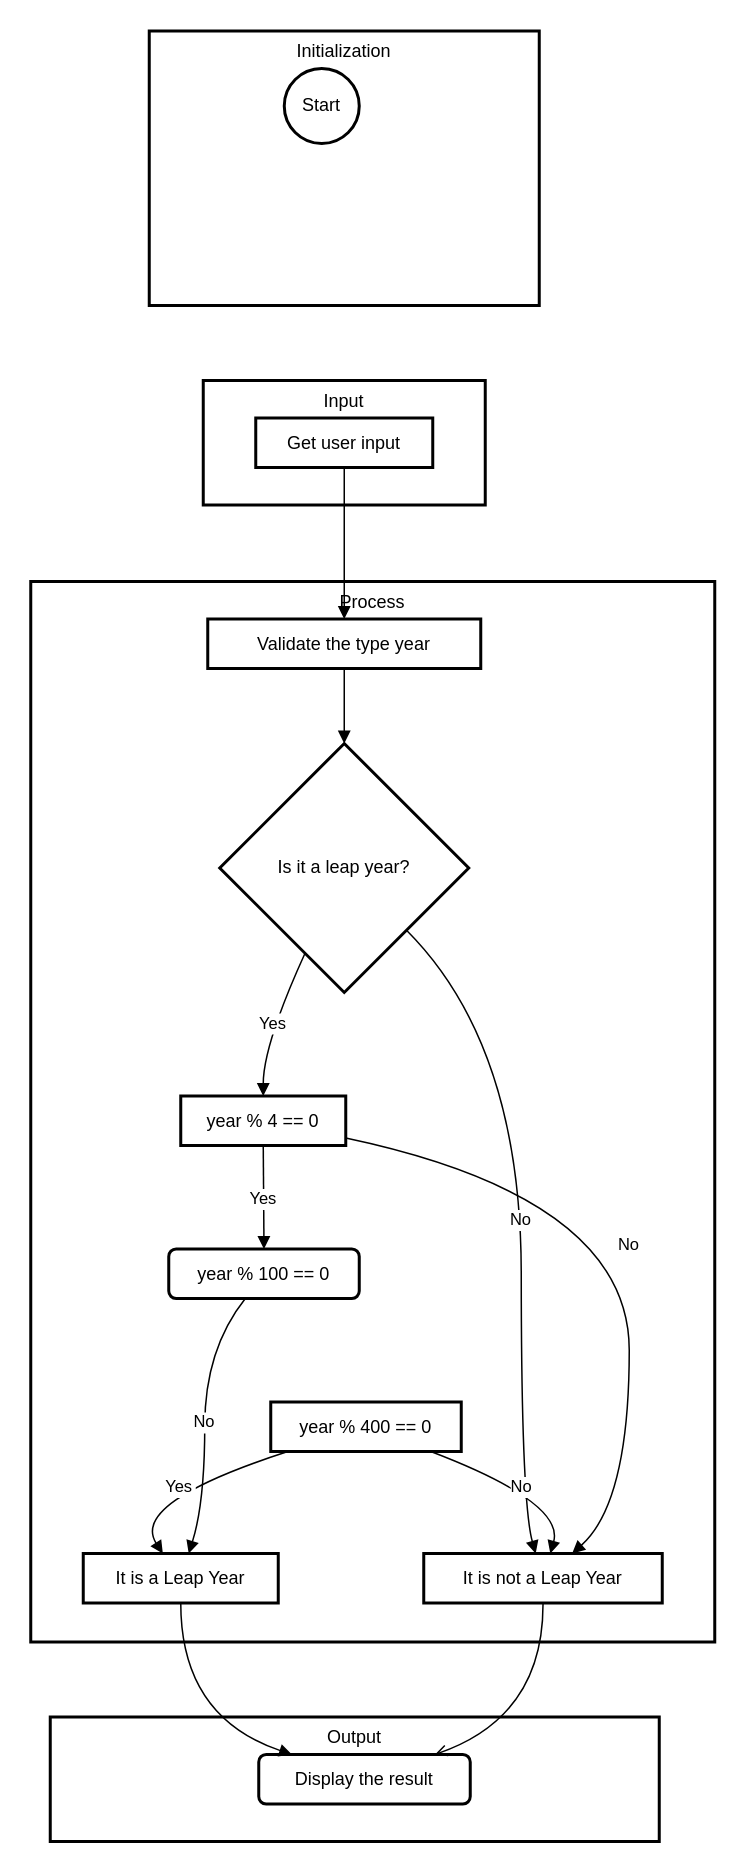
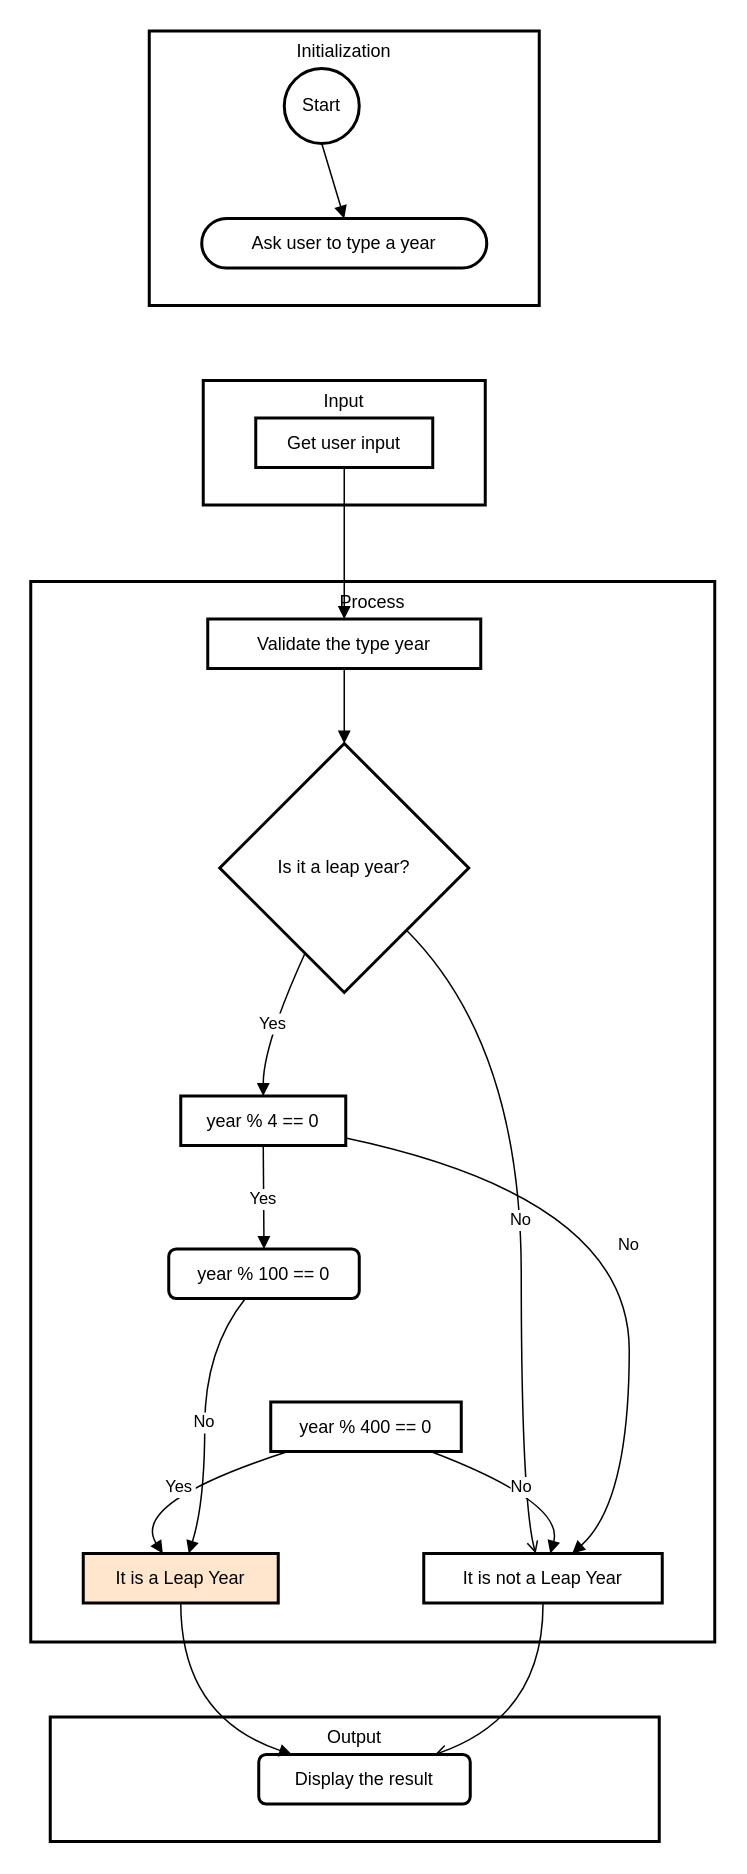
none -> (331, 175)
none -> (344, 243)
(529, 1521) -> (530, 1526)
(181, 1578) -> (181, 1578)
